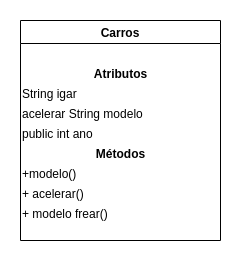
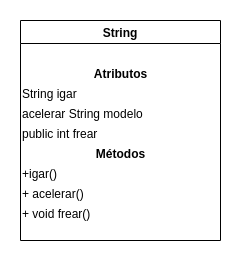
(120, 33) -> (120, 33)
(62, 135) -> (68, 135)
(51, 175) -> (44, 175)
(72, 215) -> (65, 215)
